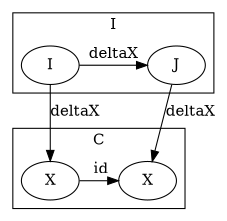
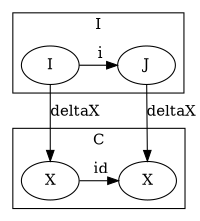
(113, 54) -> (98, 54)
